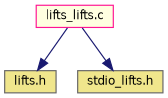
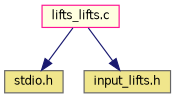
(30, 82) -> (34, 82)
(120, 82) -> (127, 82)
